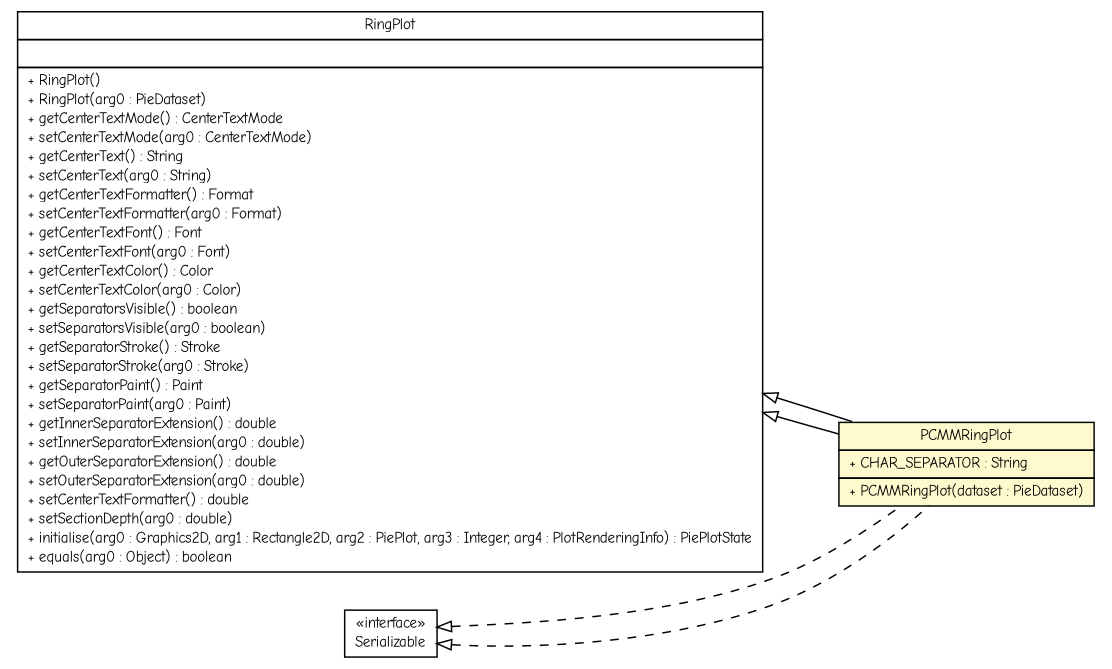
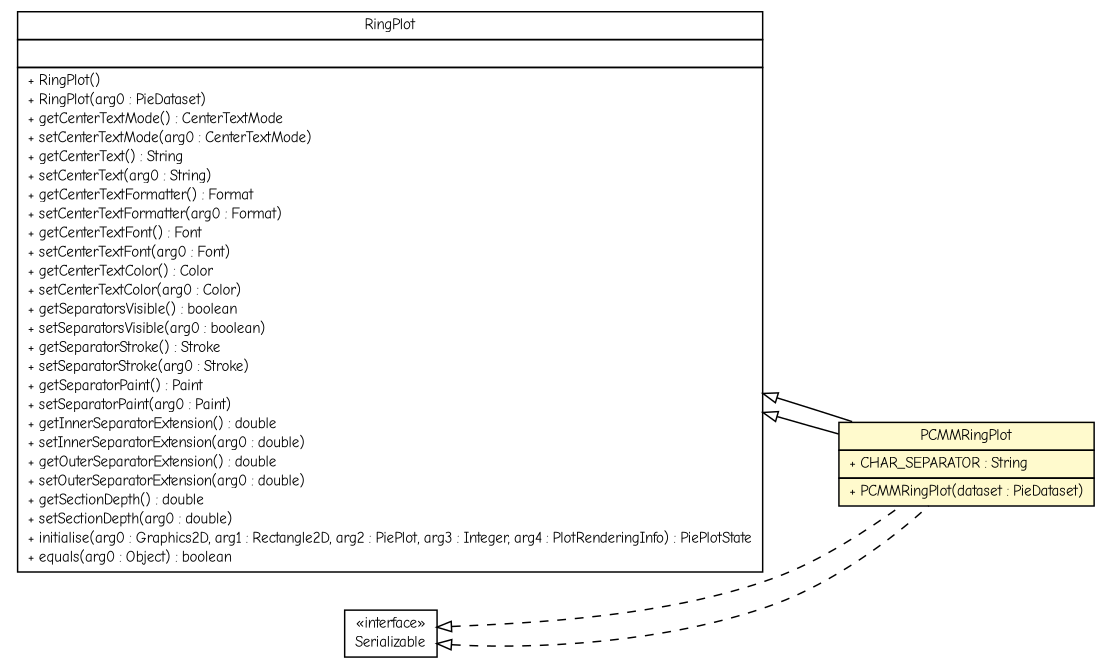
(139, 500) -> (117, 500)
